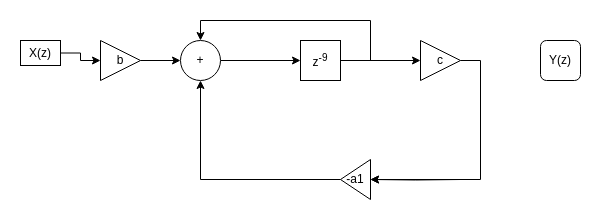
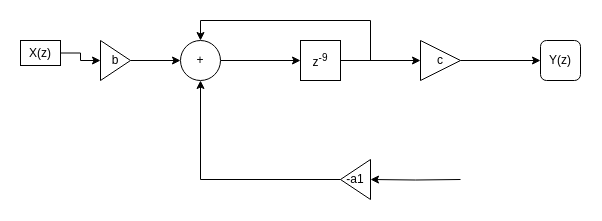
(121, 61) -> (116, 61)
none -> (508, 61)
(481, 130) -> none
